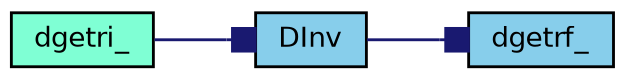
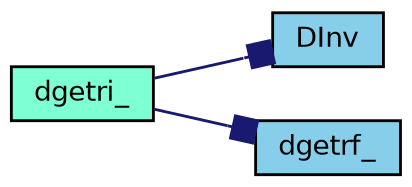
(403, 40) -> (191, 118)
